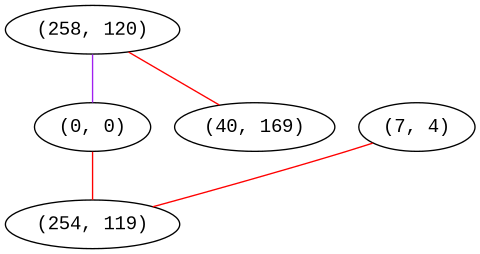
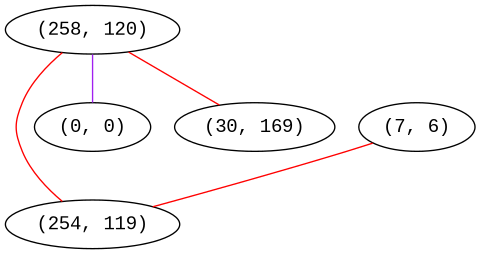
(255, 127) -> (255, 127)
(417, 127) -> (417, 127)
(93, 176) -> (16, 127)
